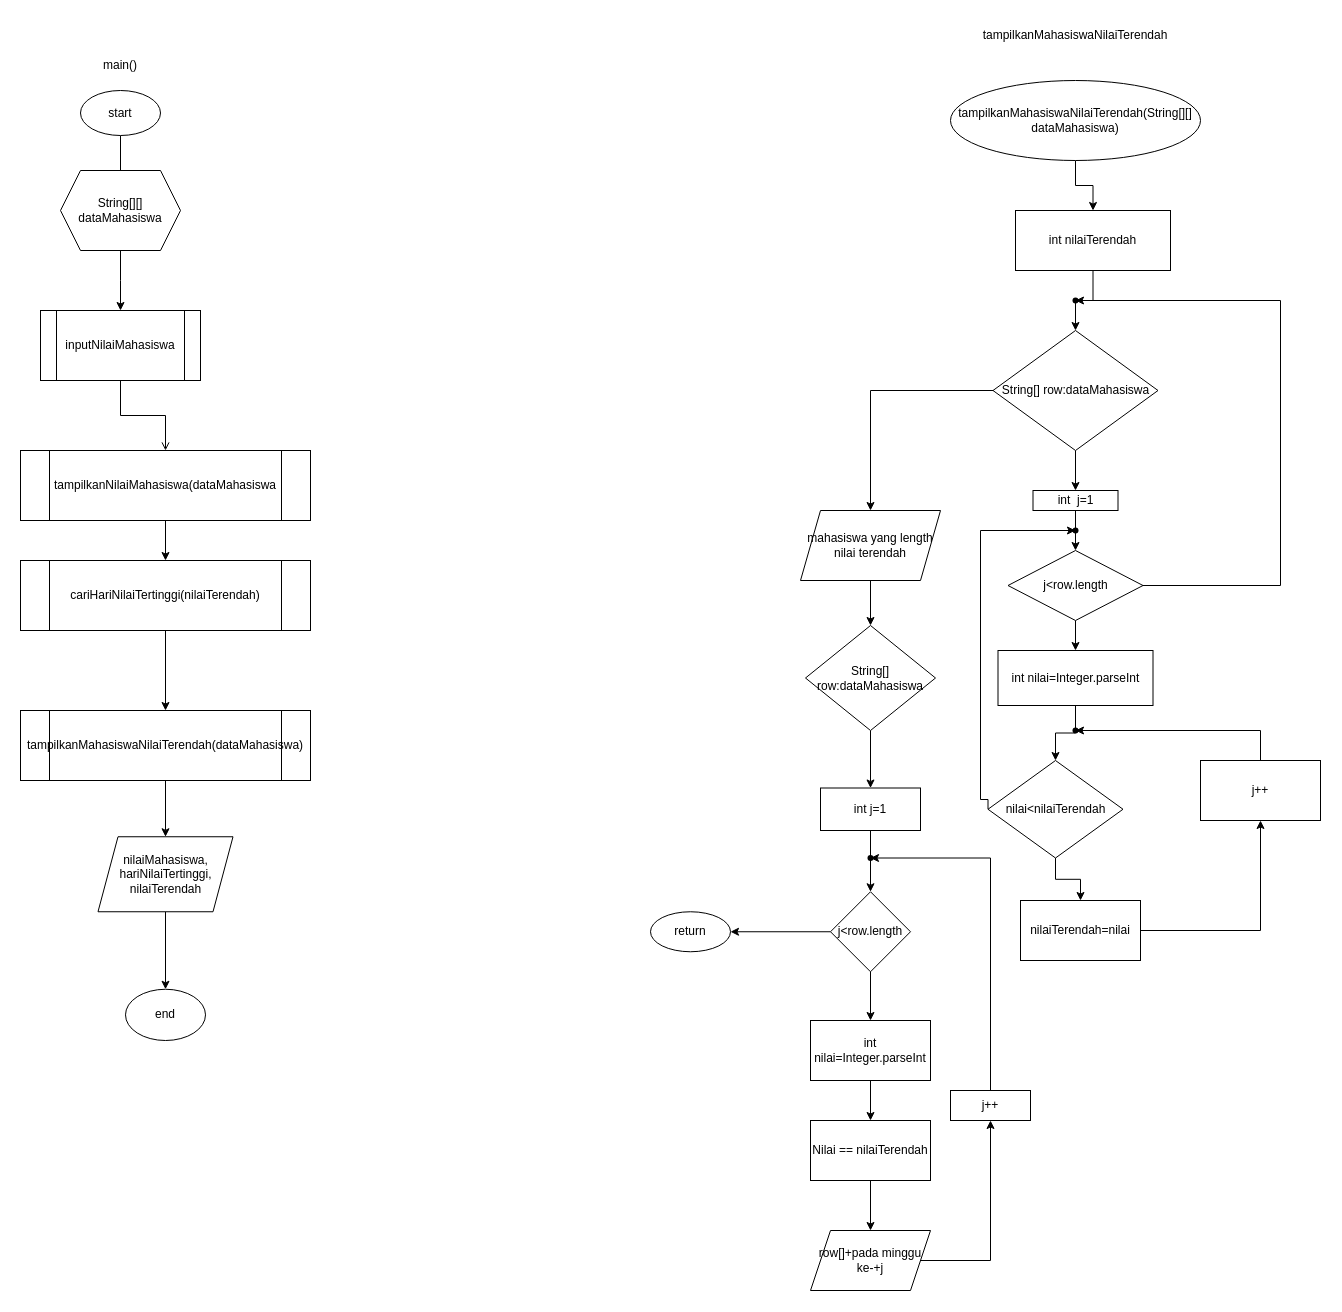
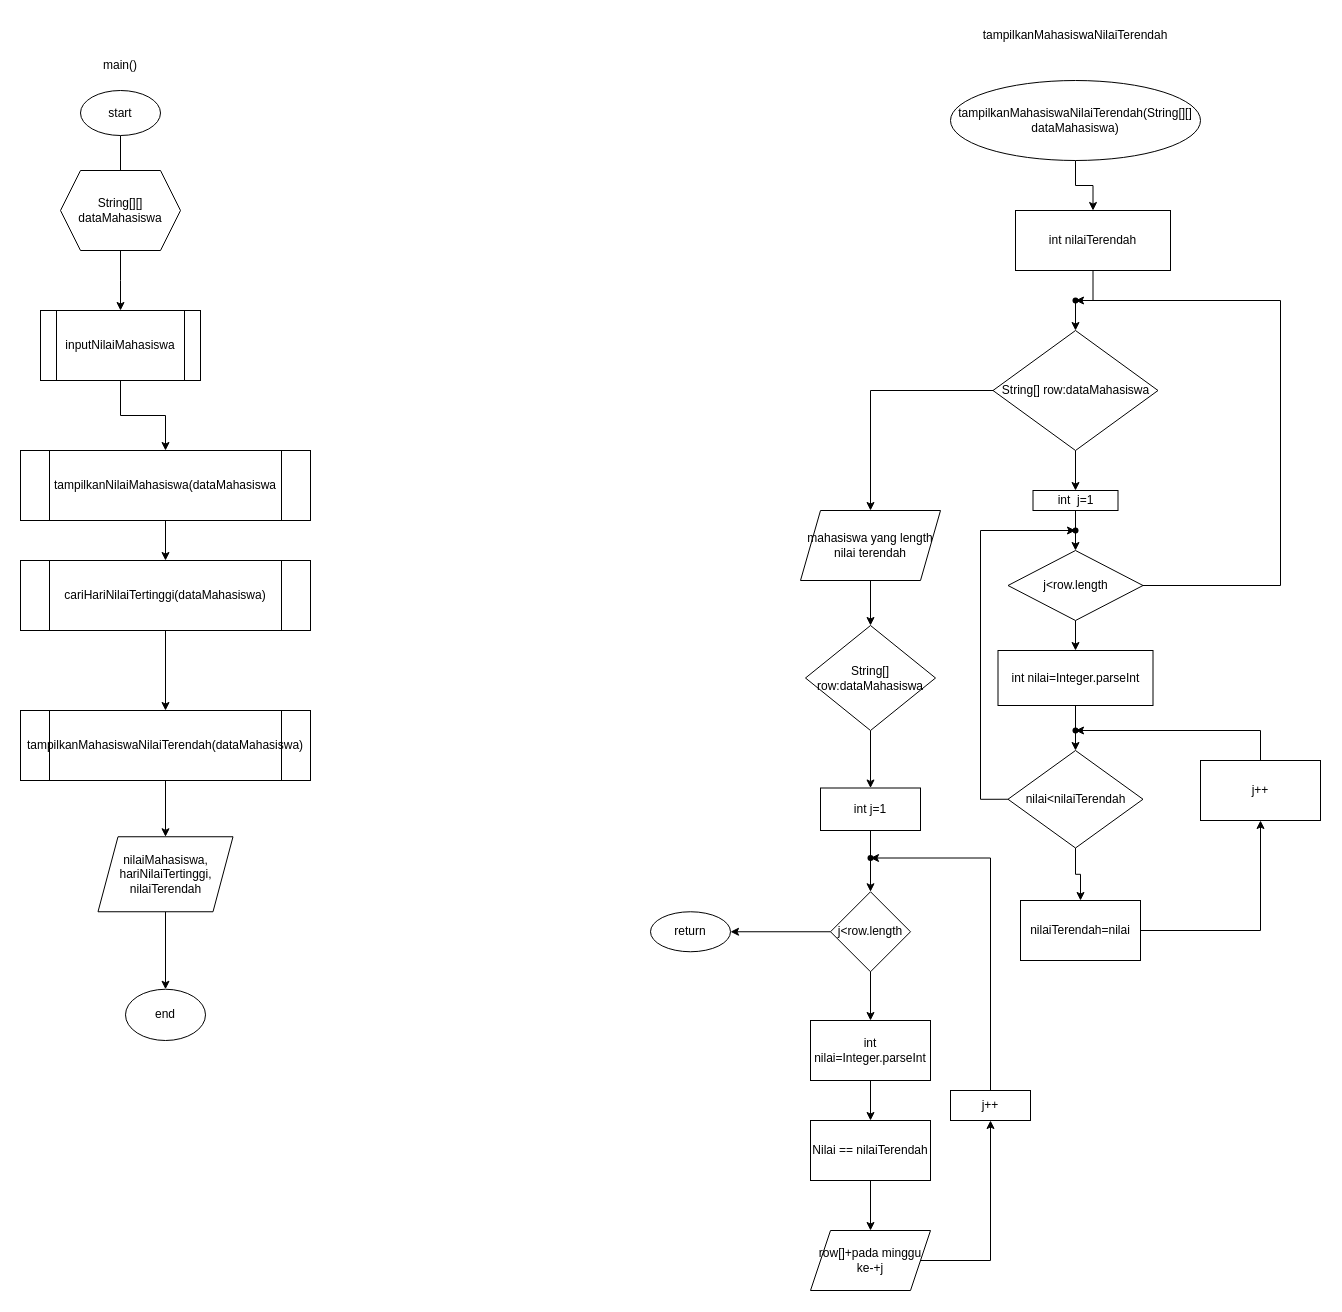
(166, 443) -> (166, 442)
(166, 596) -> (166, 596)
(1056, 809) -> (1076, 799)
